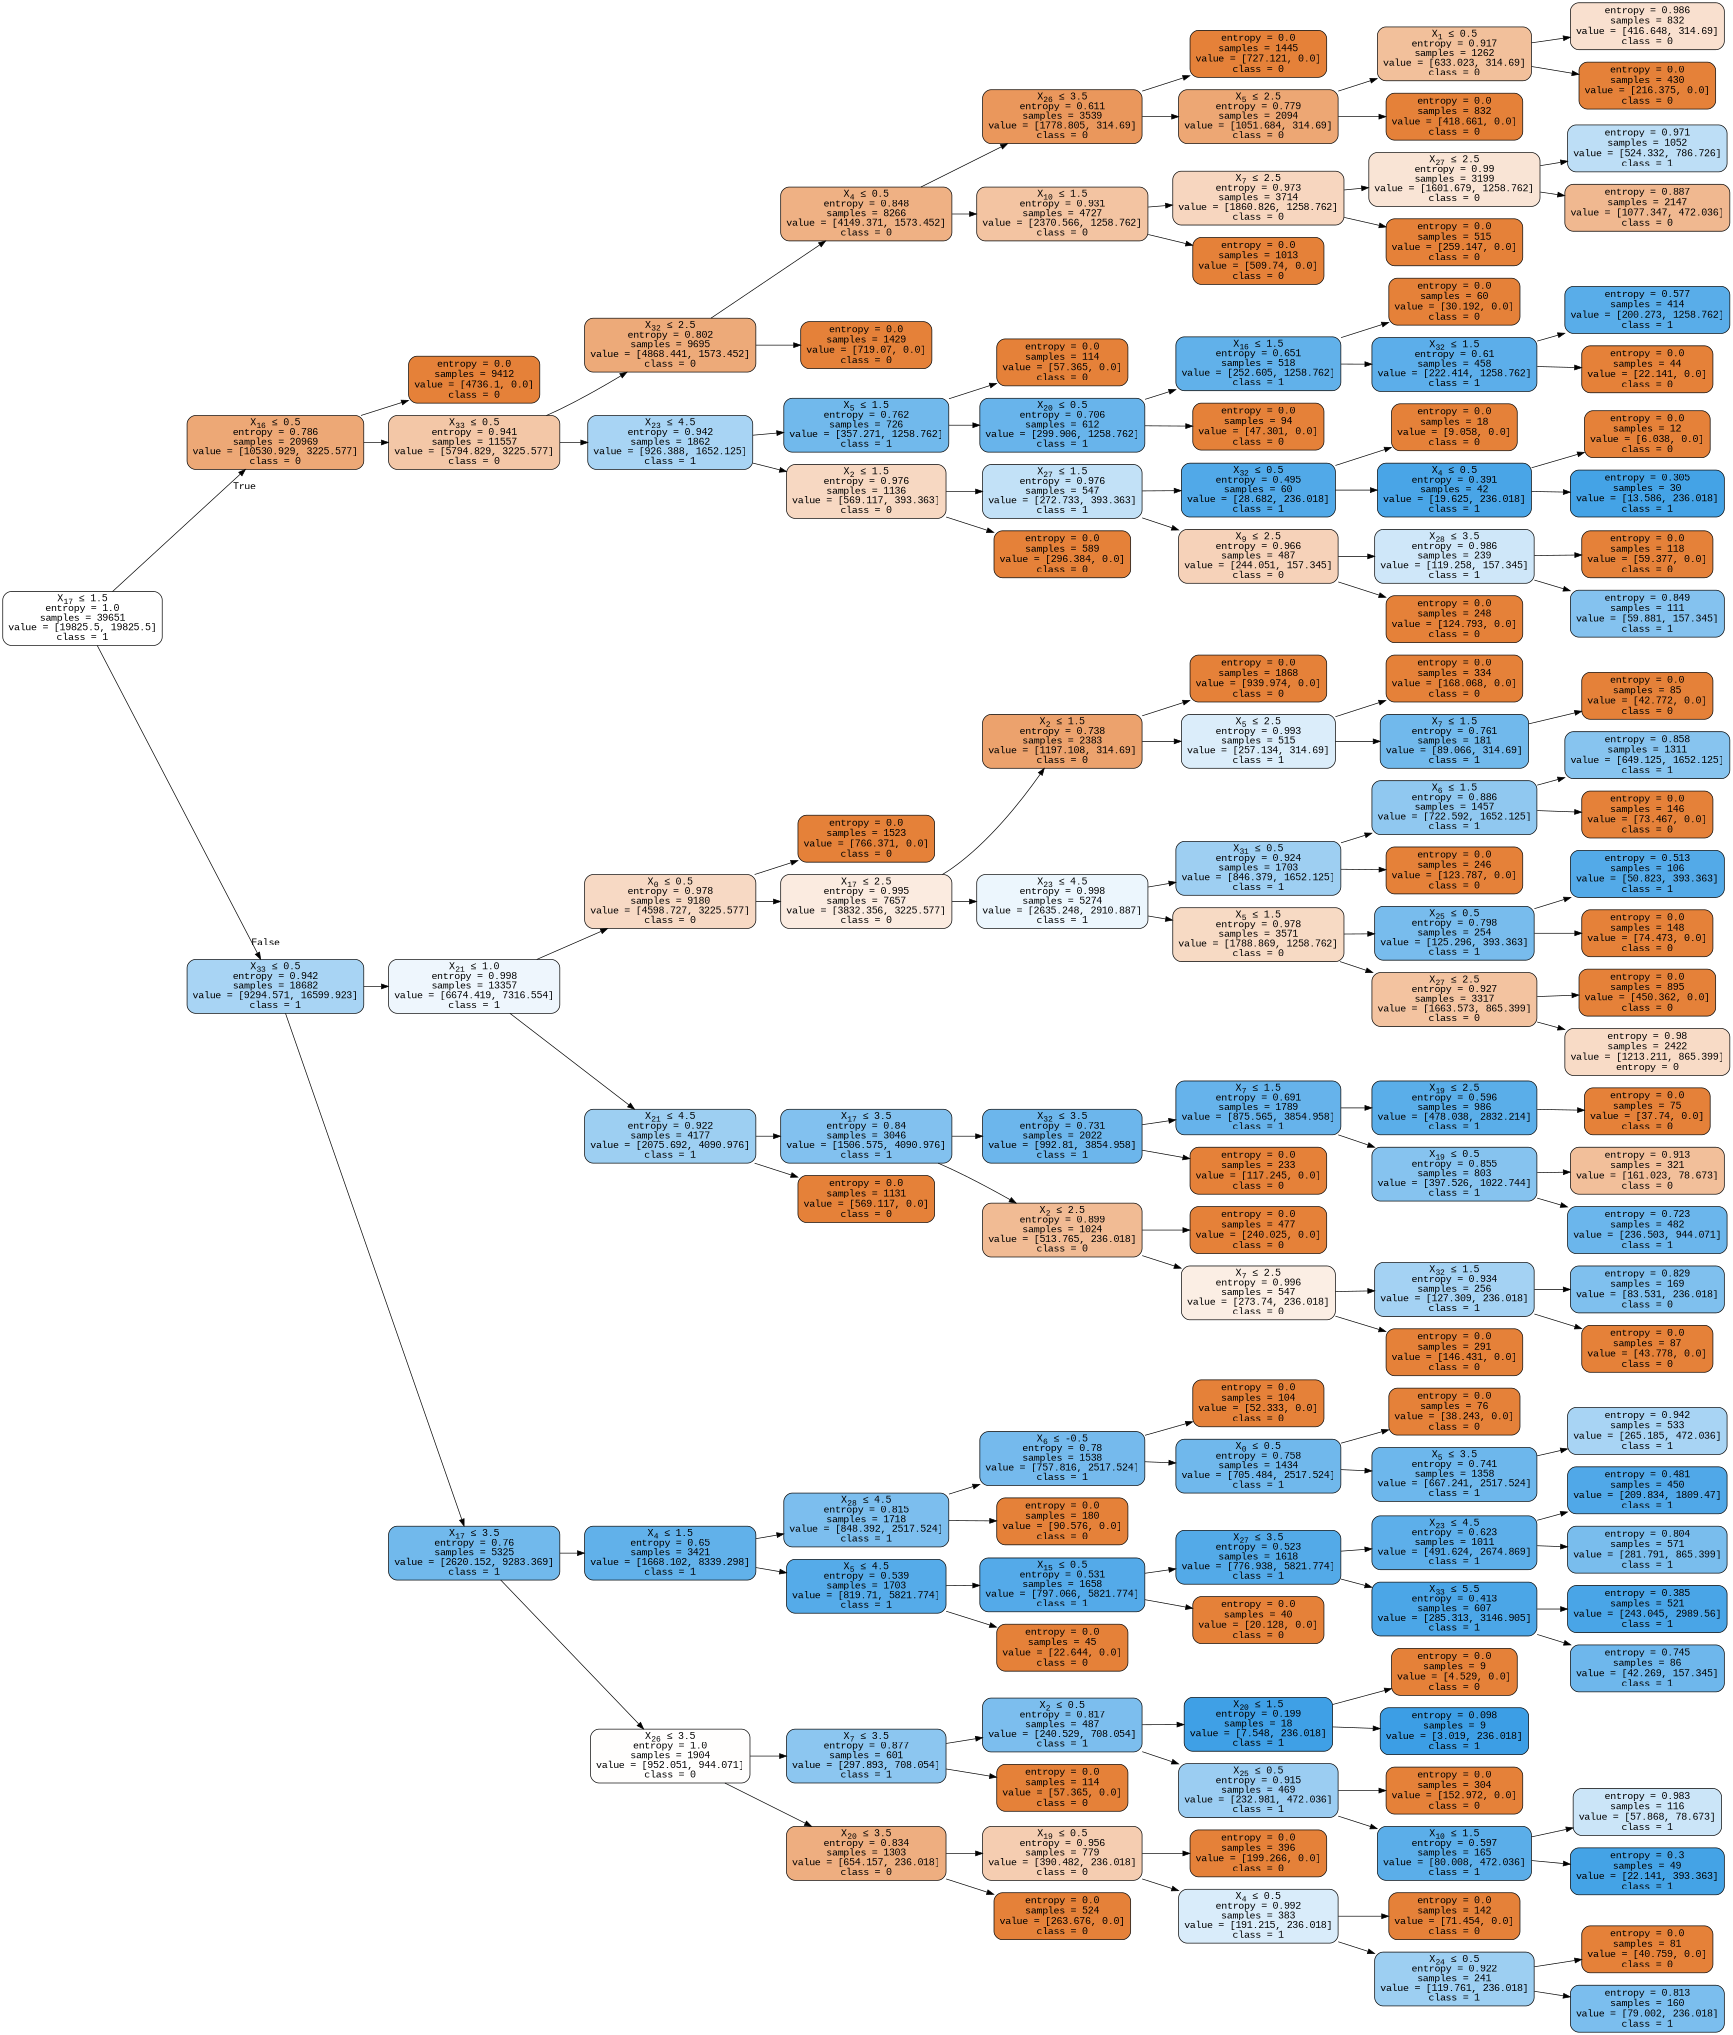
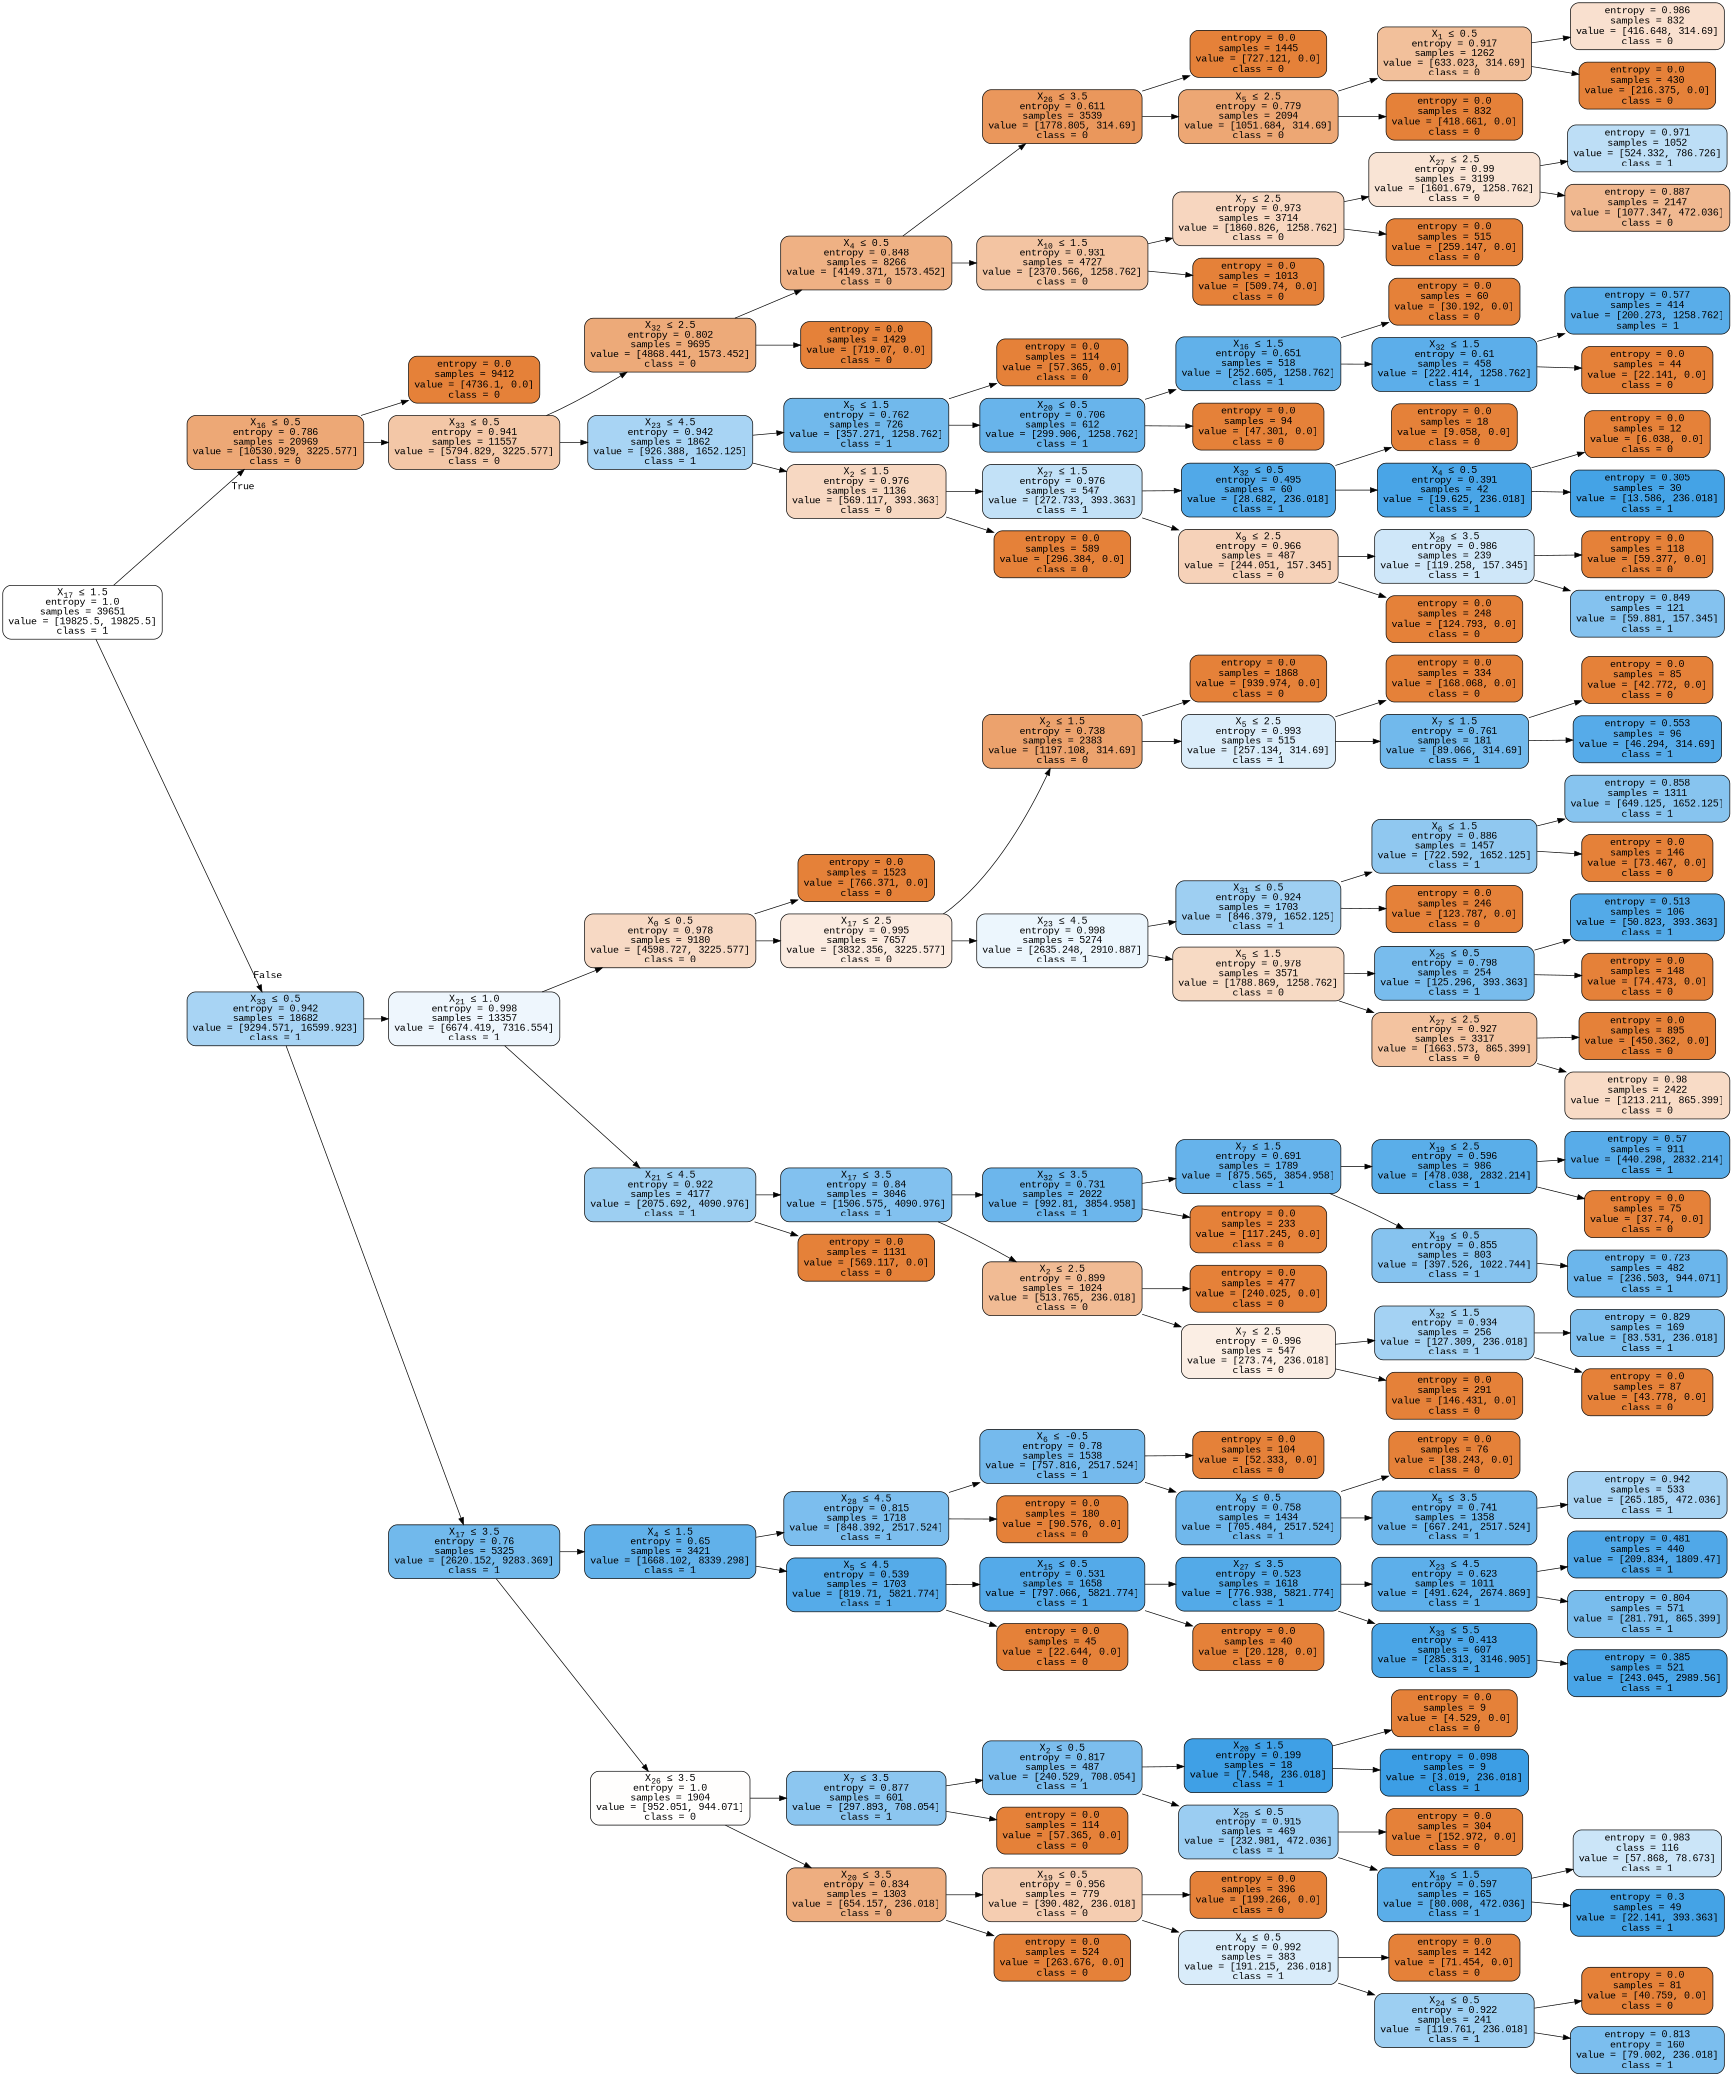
(1647, 325) -> (1647, 326)
(1647, 608) -> (1647, 608)
none -> (1647, 739)
(1647, 1067) -> (1647, 1111)
none -> (1647, 1155)
(1647, 1171) -> none
(1647, 1305) -> (1647, 1348)
(1647, 1485) -> (1647, 1549)
(1647, 1668) -> none
(1647, 1806) -> (1647, 1848)
(1647, 2003) -> (1647, 2045)
